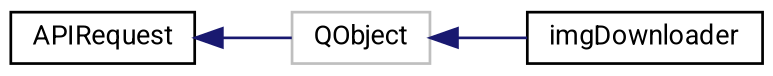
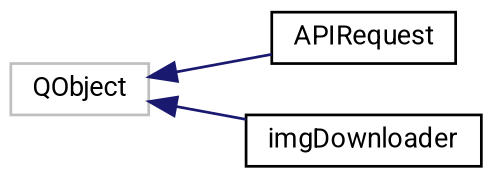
(257, 38) -> (224, 63)
